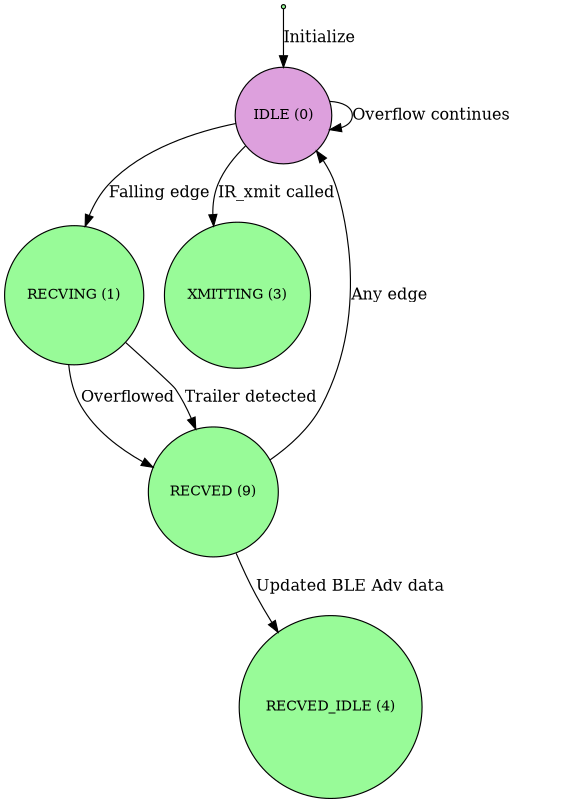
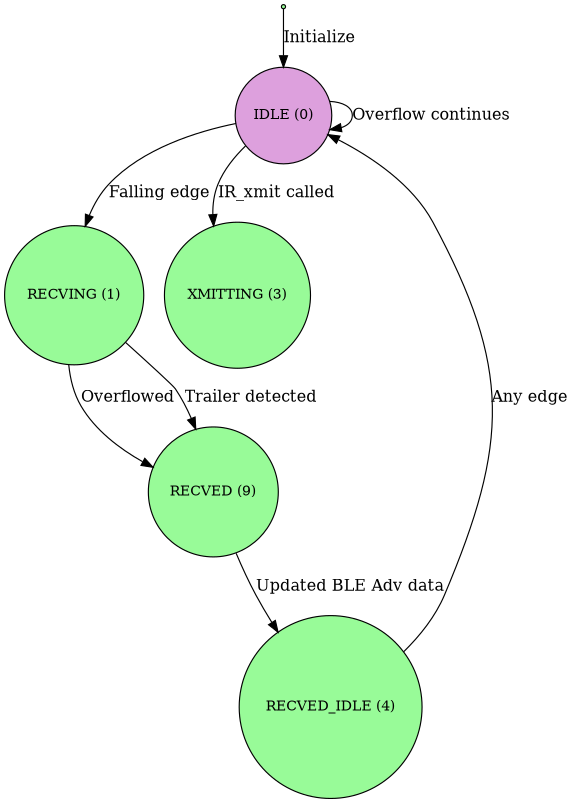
(348, 321) -> (490, 379)
